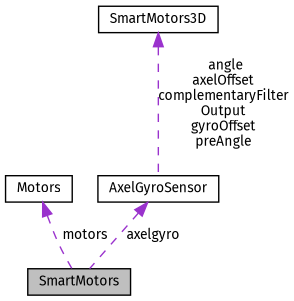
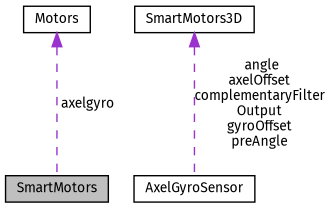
(83, 235) -> (86, 104)
(114, 241) -> none
